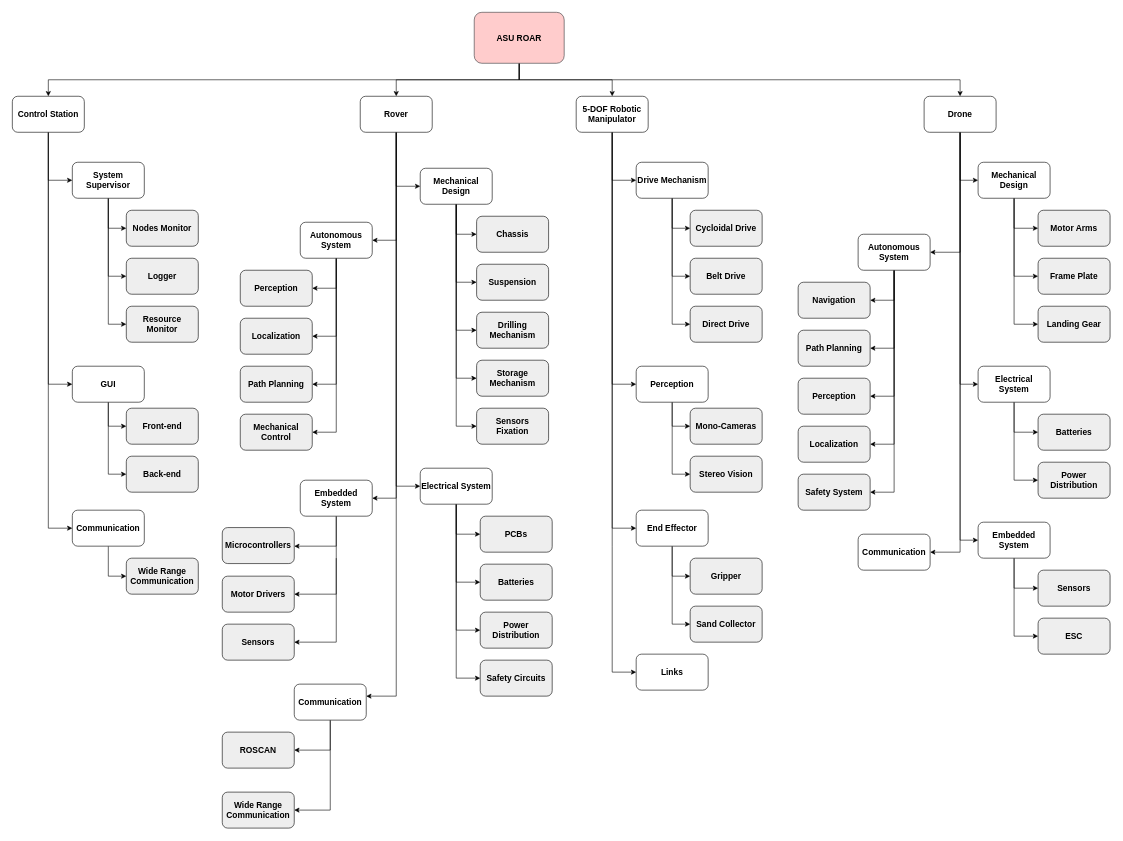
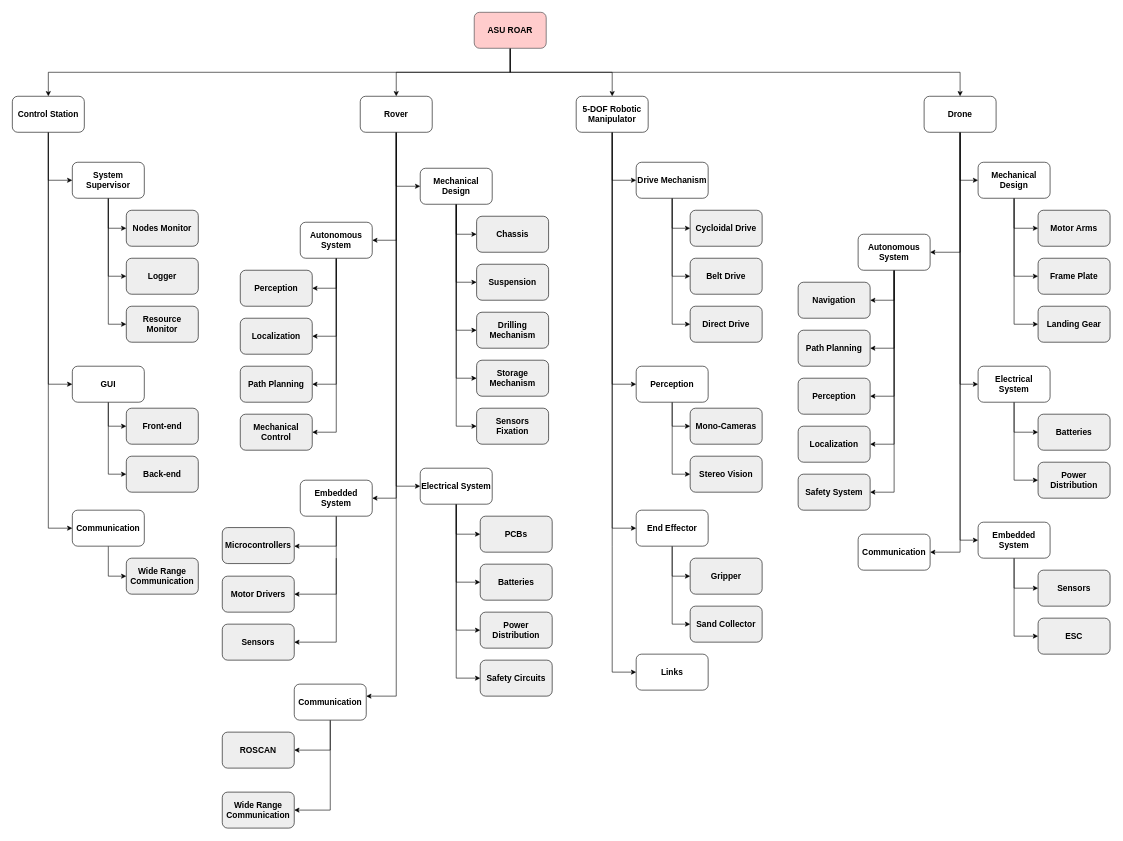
(519, 38) -> (510, 30)
